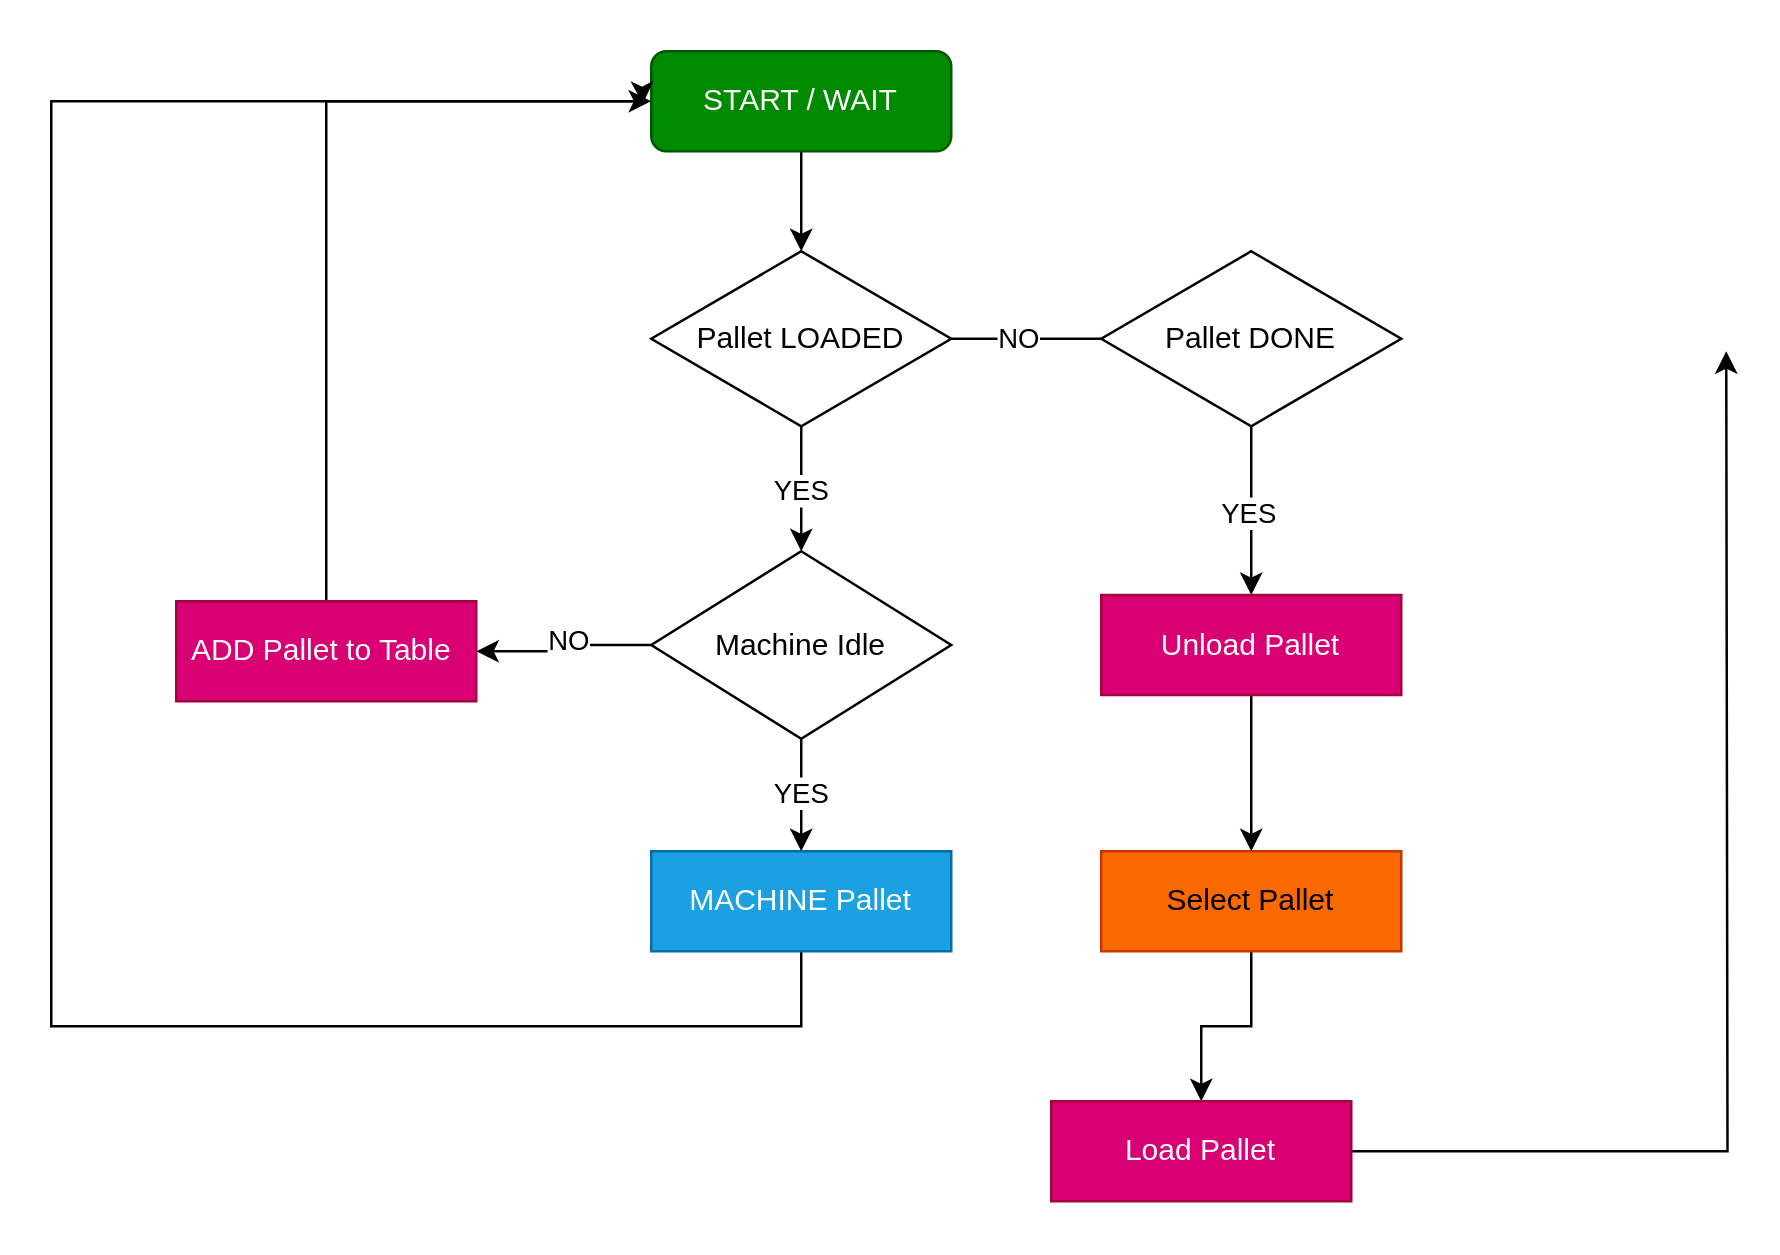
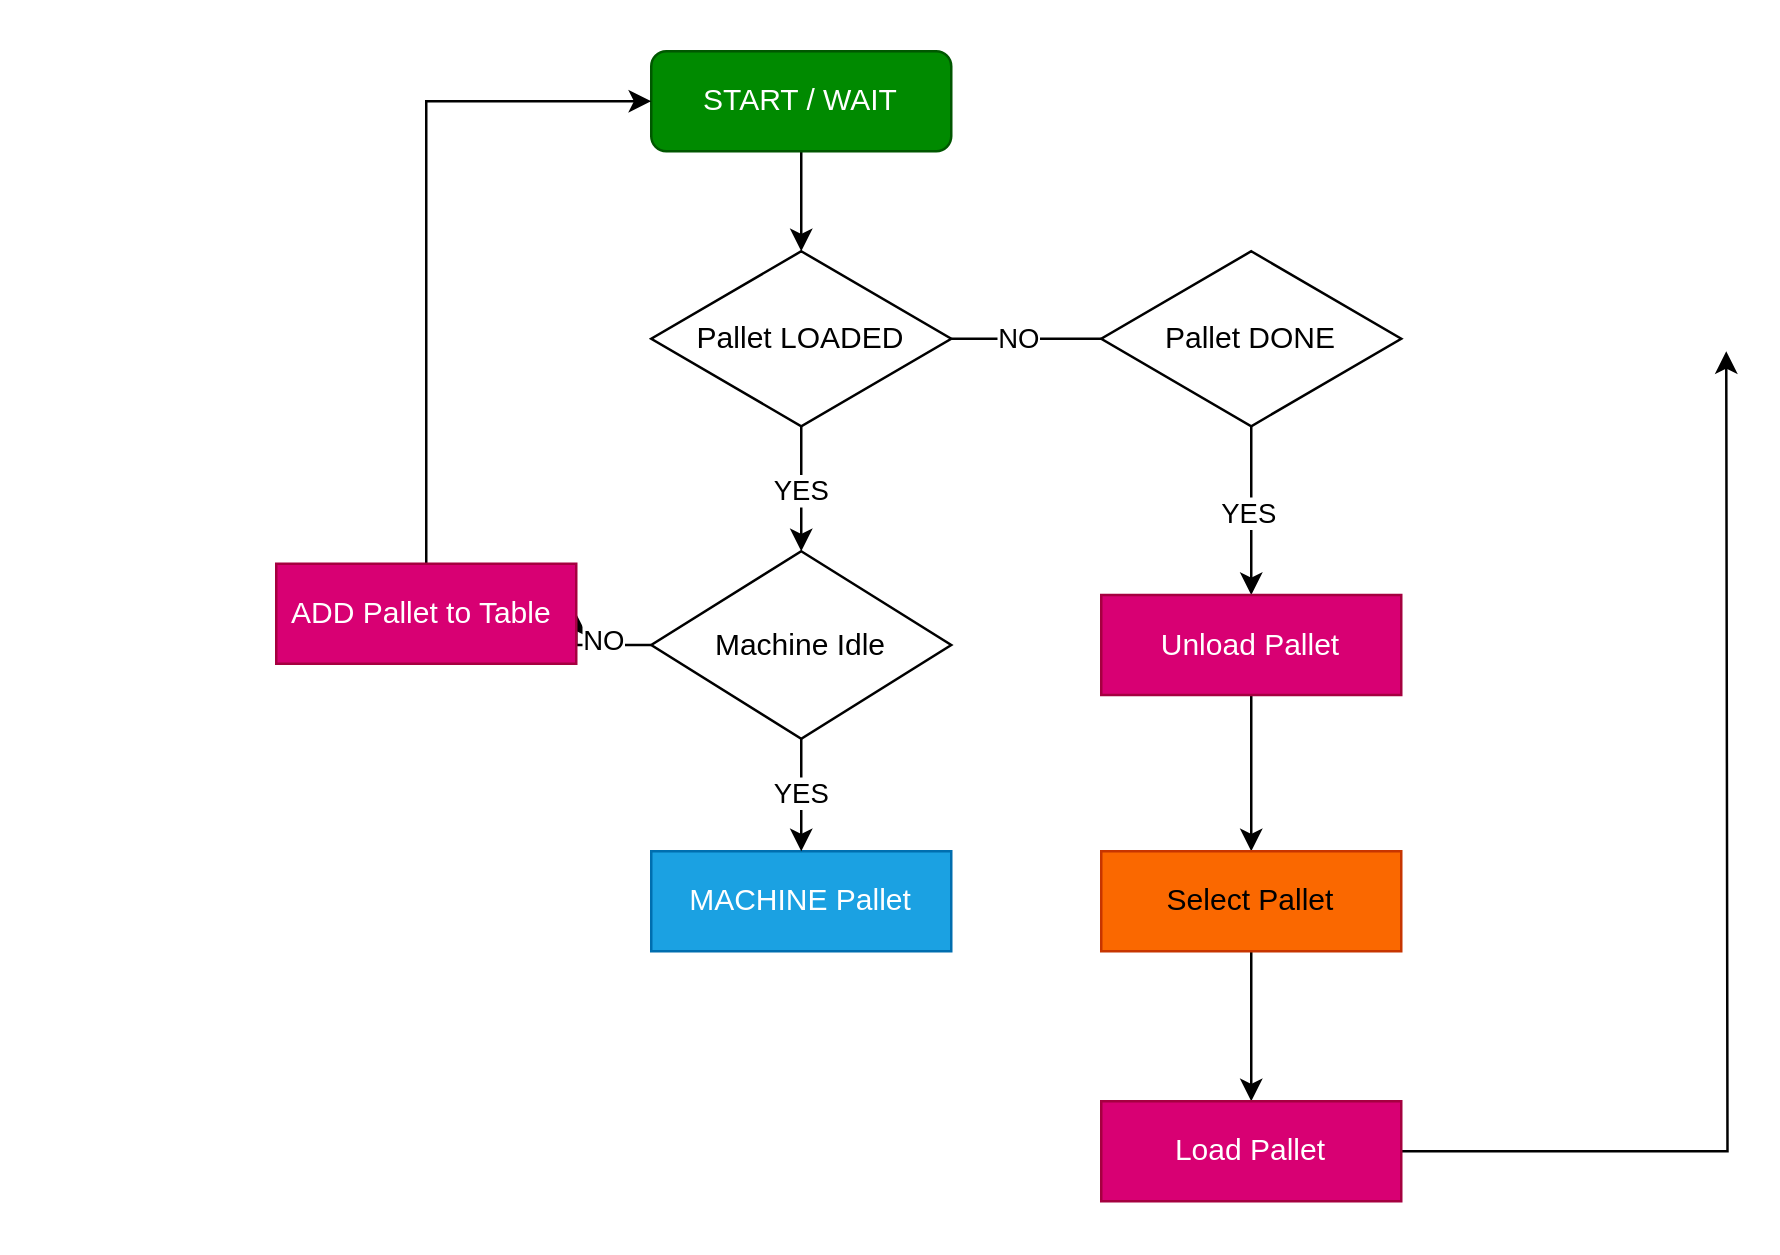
(326, 651) -> (426, 614)
(51, 841) -> none
(1201, 1151) -> (1251, 1151)
